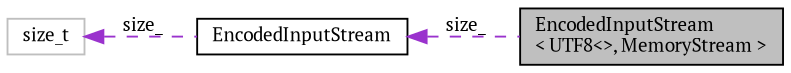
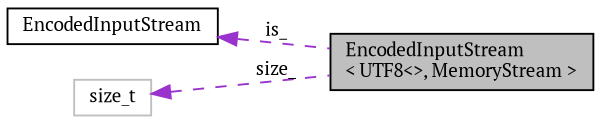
(464, 26) -> (274, 31)
(151, 37) -> (250, 84)
